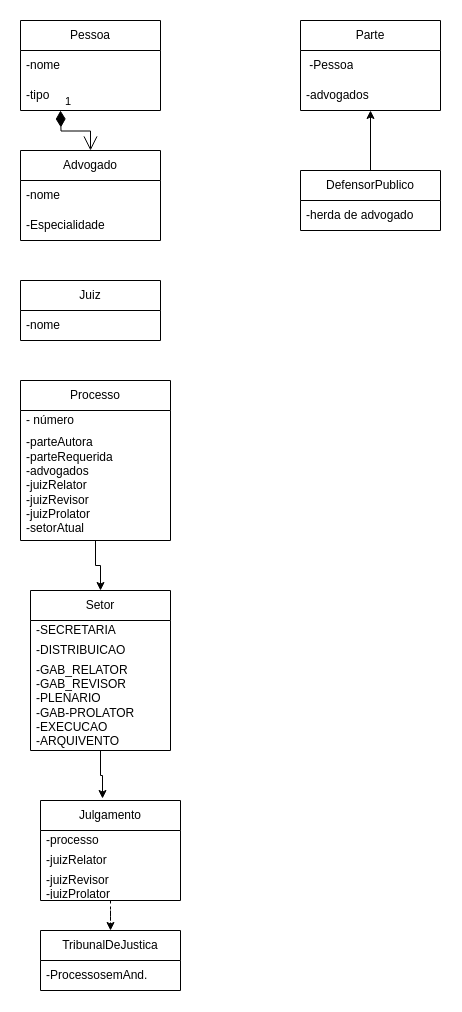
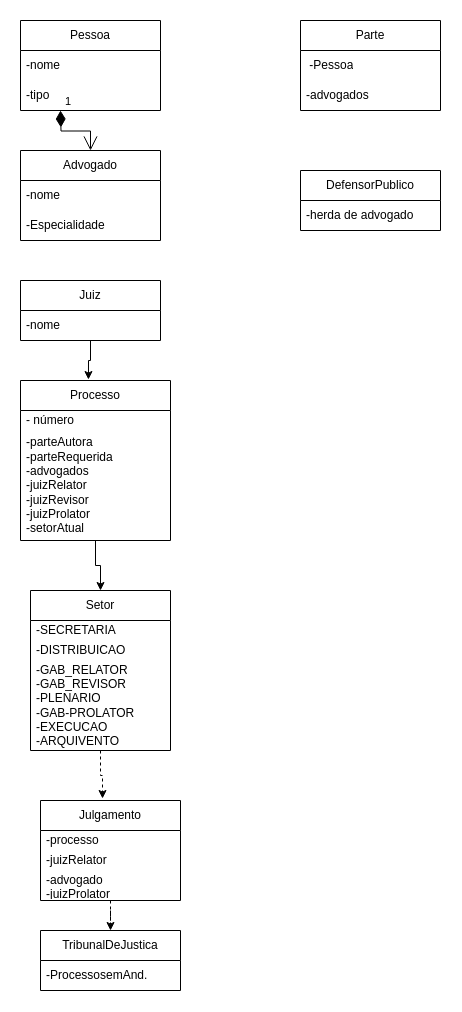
(371, 144) -> none
none -> (91, 358)
(101, 773) -> (101, 773)
(87, 886) -> (87, 886)
